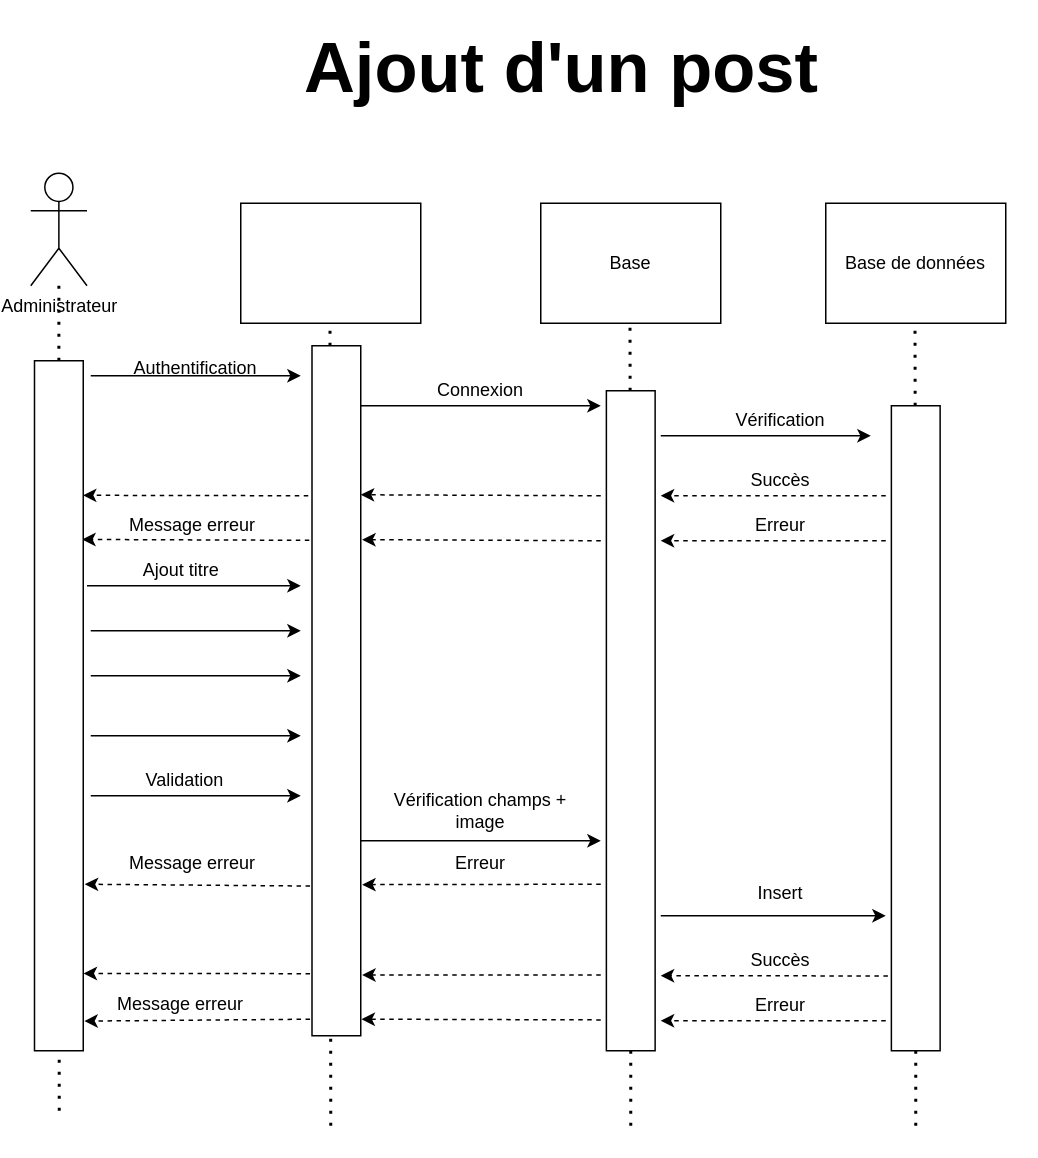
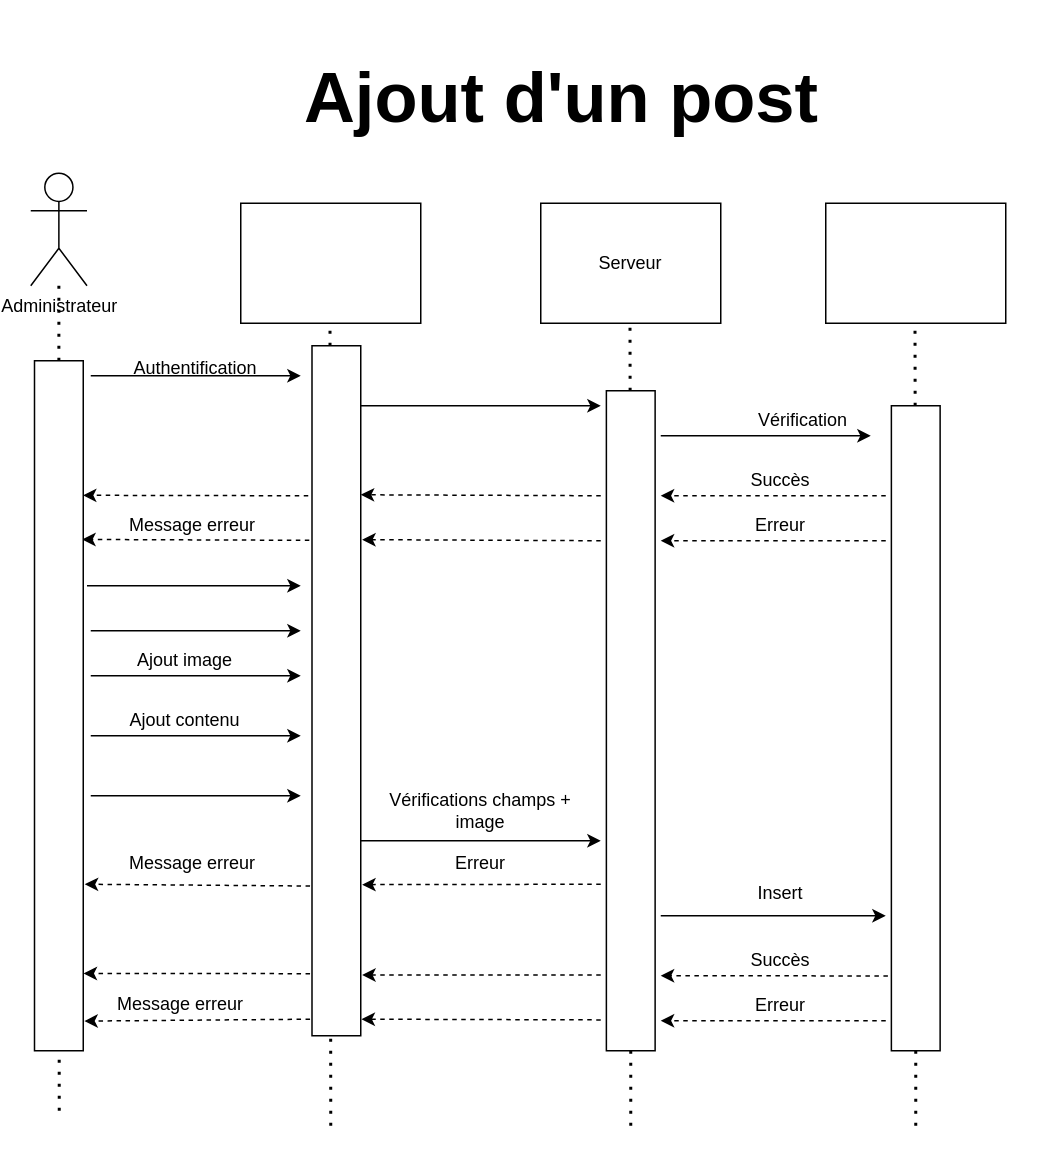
(562, 68) -> (562, 98)
(631, 263) -> (631, 263)
(916, 263) -> none
(481, 391) -> none
(781, 421) -> (803, 421)
(182, 571) -> none
none -> (185, 661)
none -> (185, 721)
(185, 781) -> none
(481, 811) -> (481, 811)
